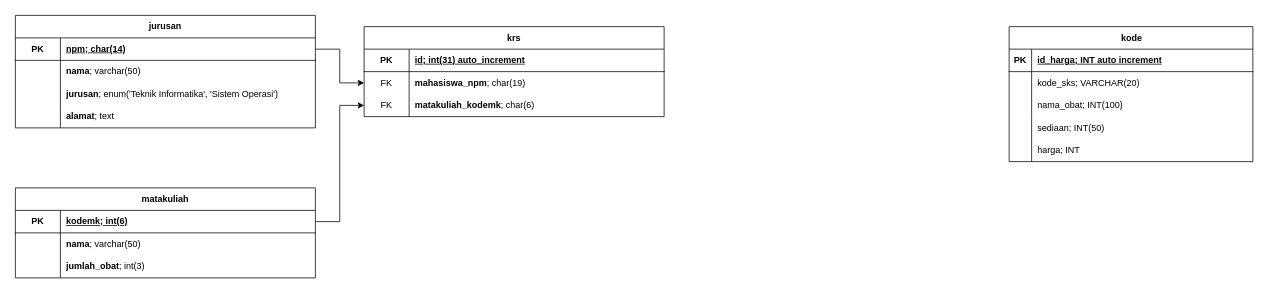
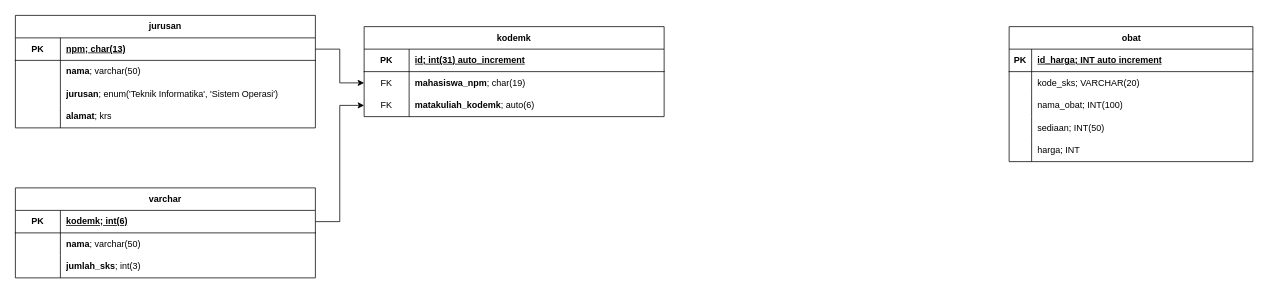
(514, 38) -> (514, 38)
(1132, 38) -> (1132, 38)
(97, 49) -> (97, 49)
(476, 105) -> (476, 105)
(93, 117) -> (91, 117)
(165, 199) -> (165, 199)
(110, 267) -> (107, 267)
